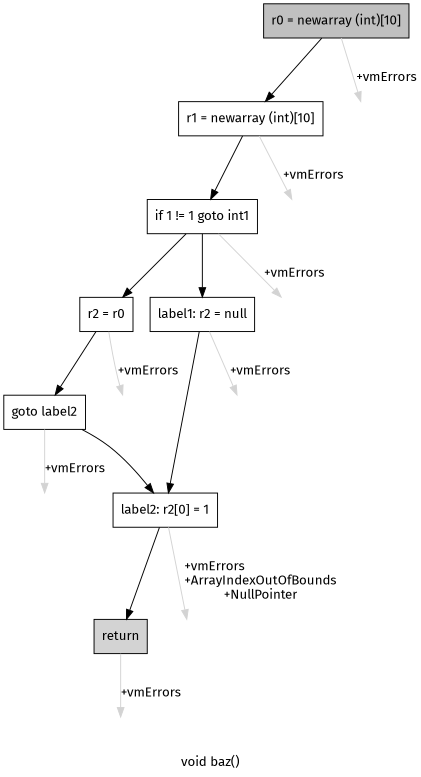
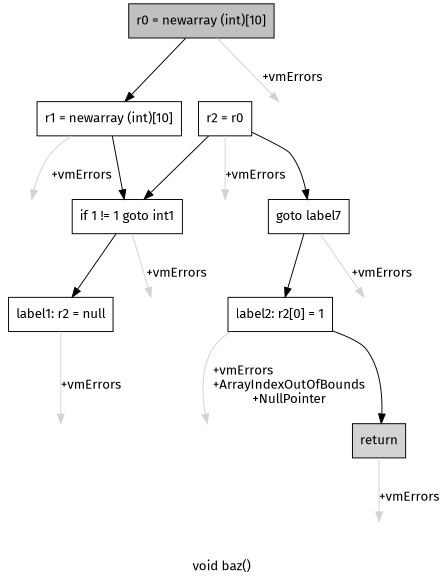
(158, 262) -> (180, 164)
(185, 408) -> none
(45, 412) -> (309, 217)
